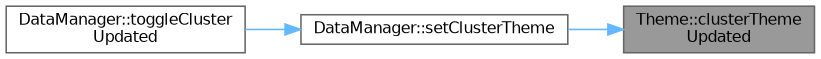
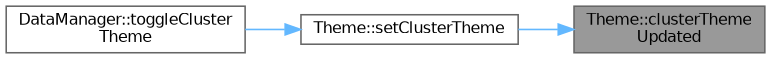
(126, 29) -> (126, 29)
(434, 29) -> (410, 29)
